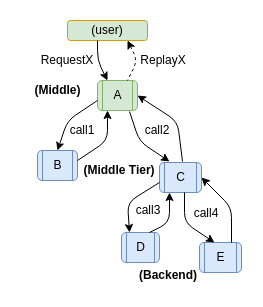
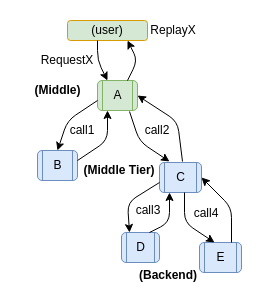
(164, 61) -> (174, 31)
(134, 66) -> (134, 66)
